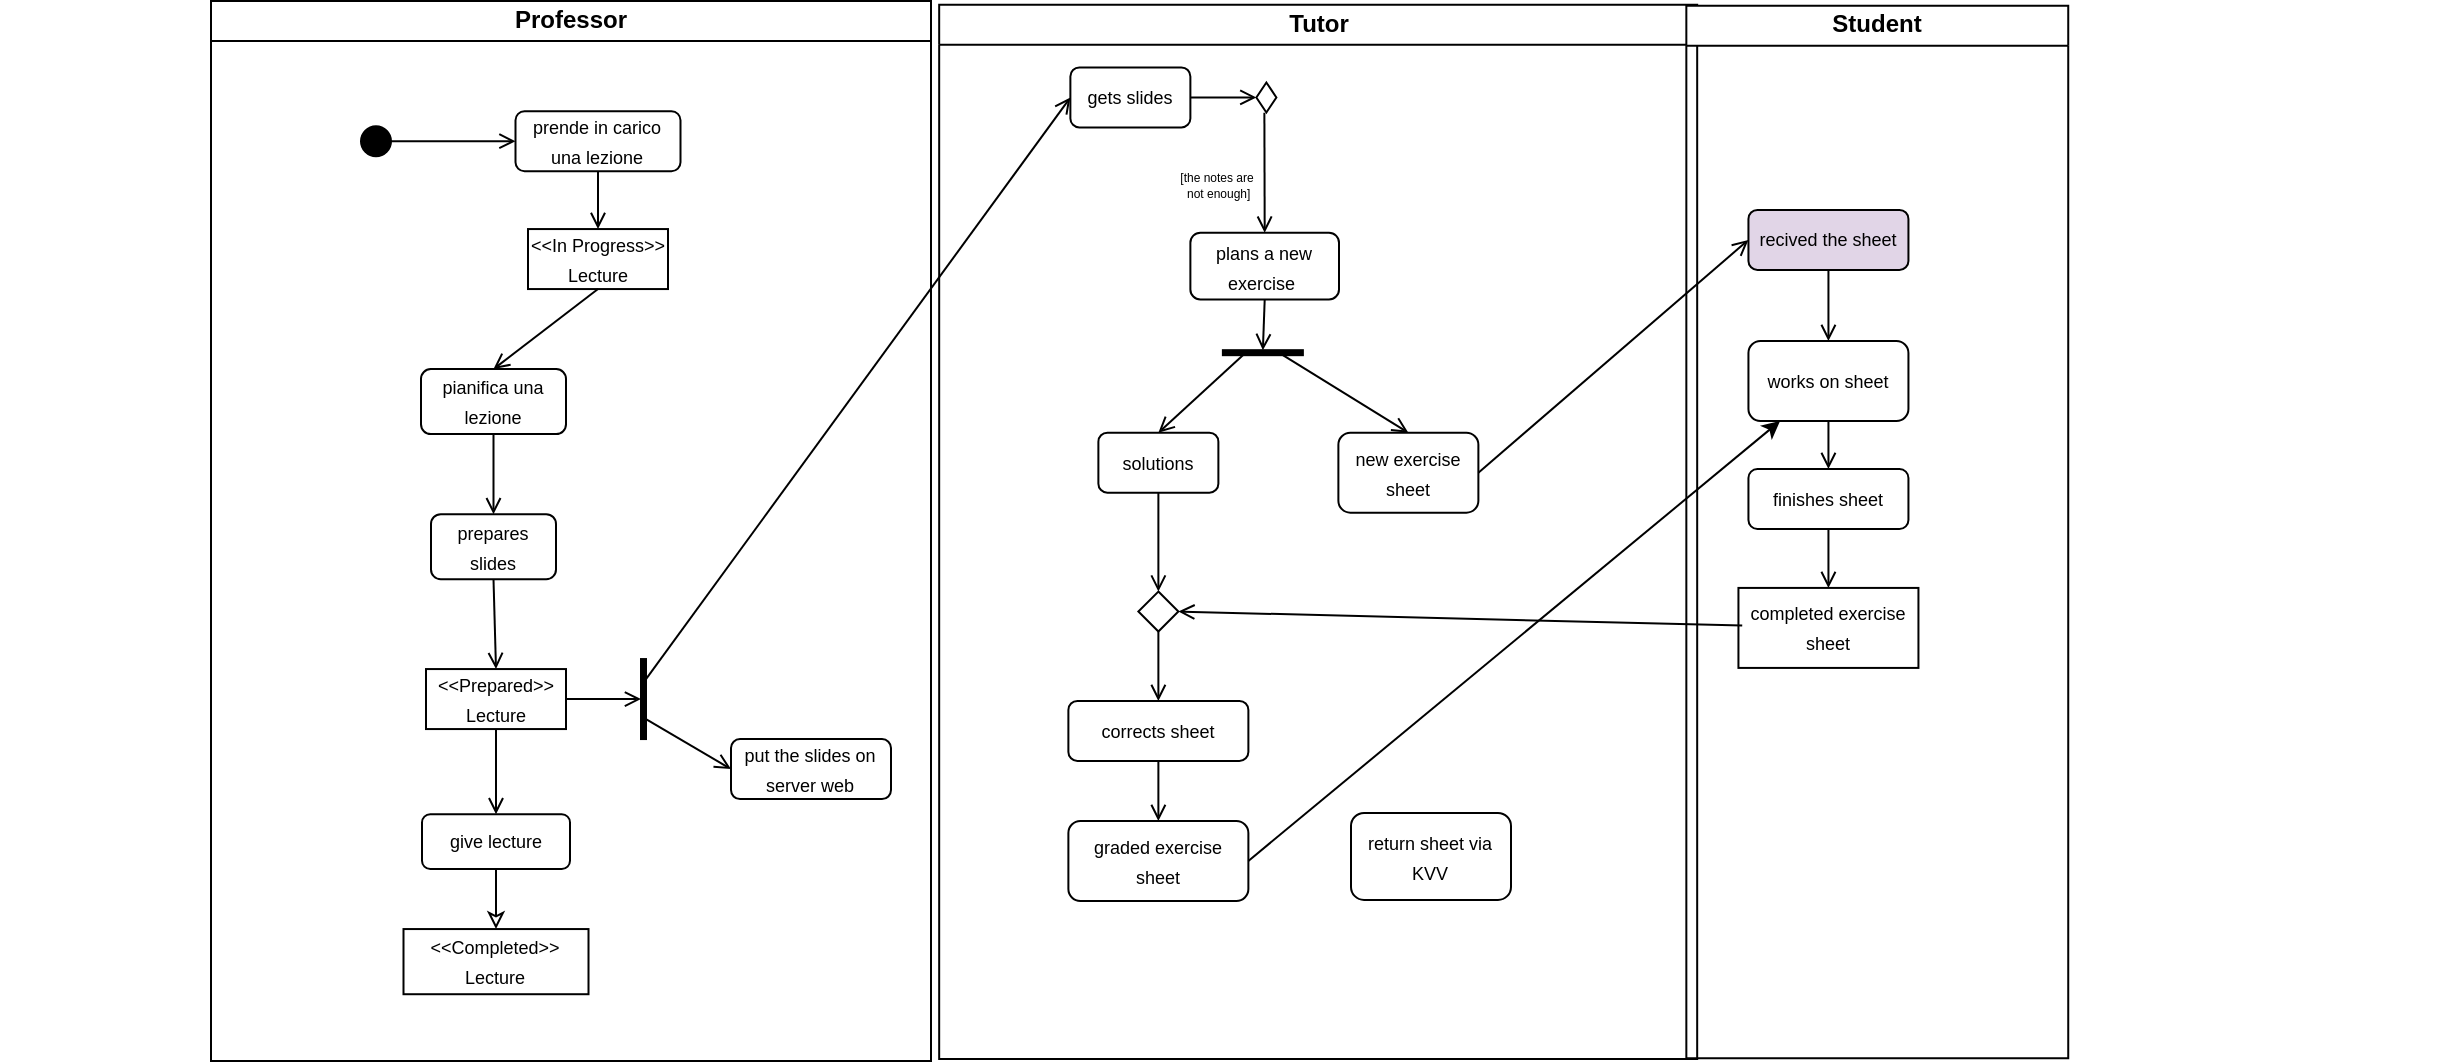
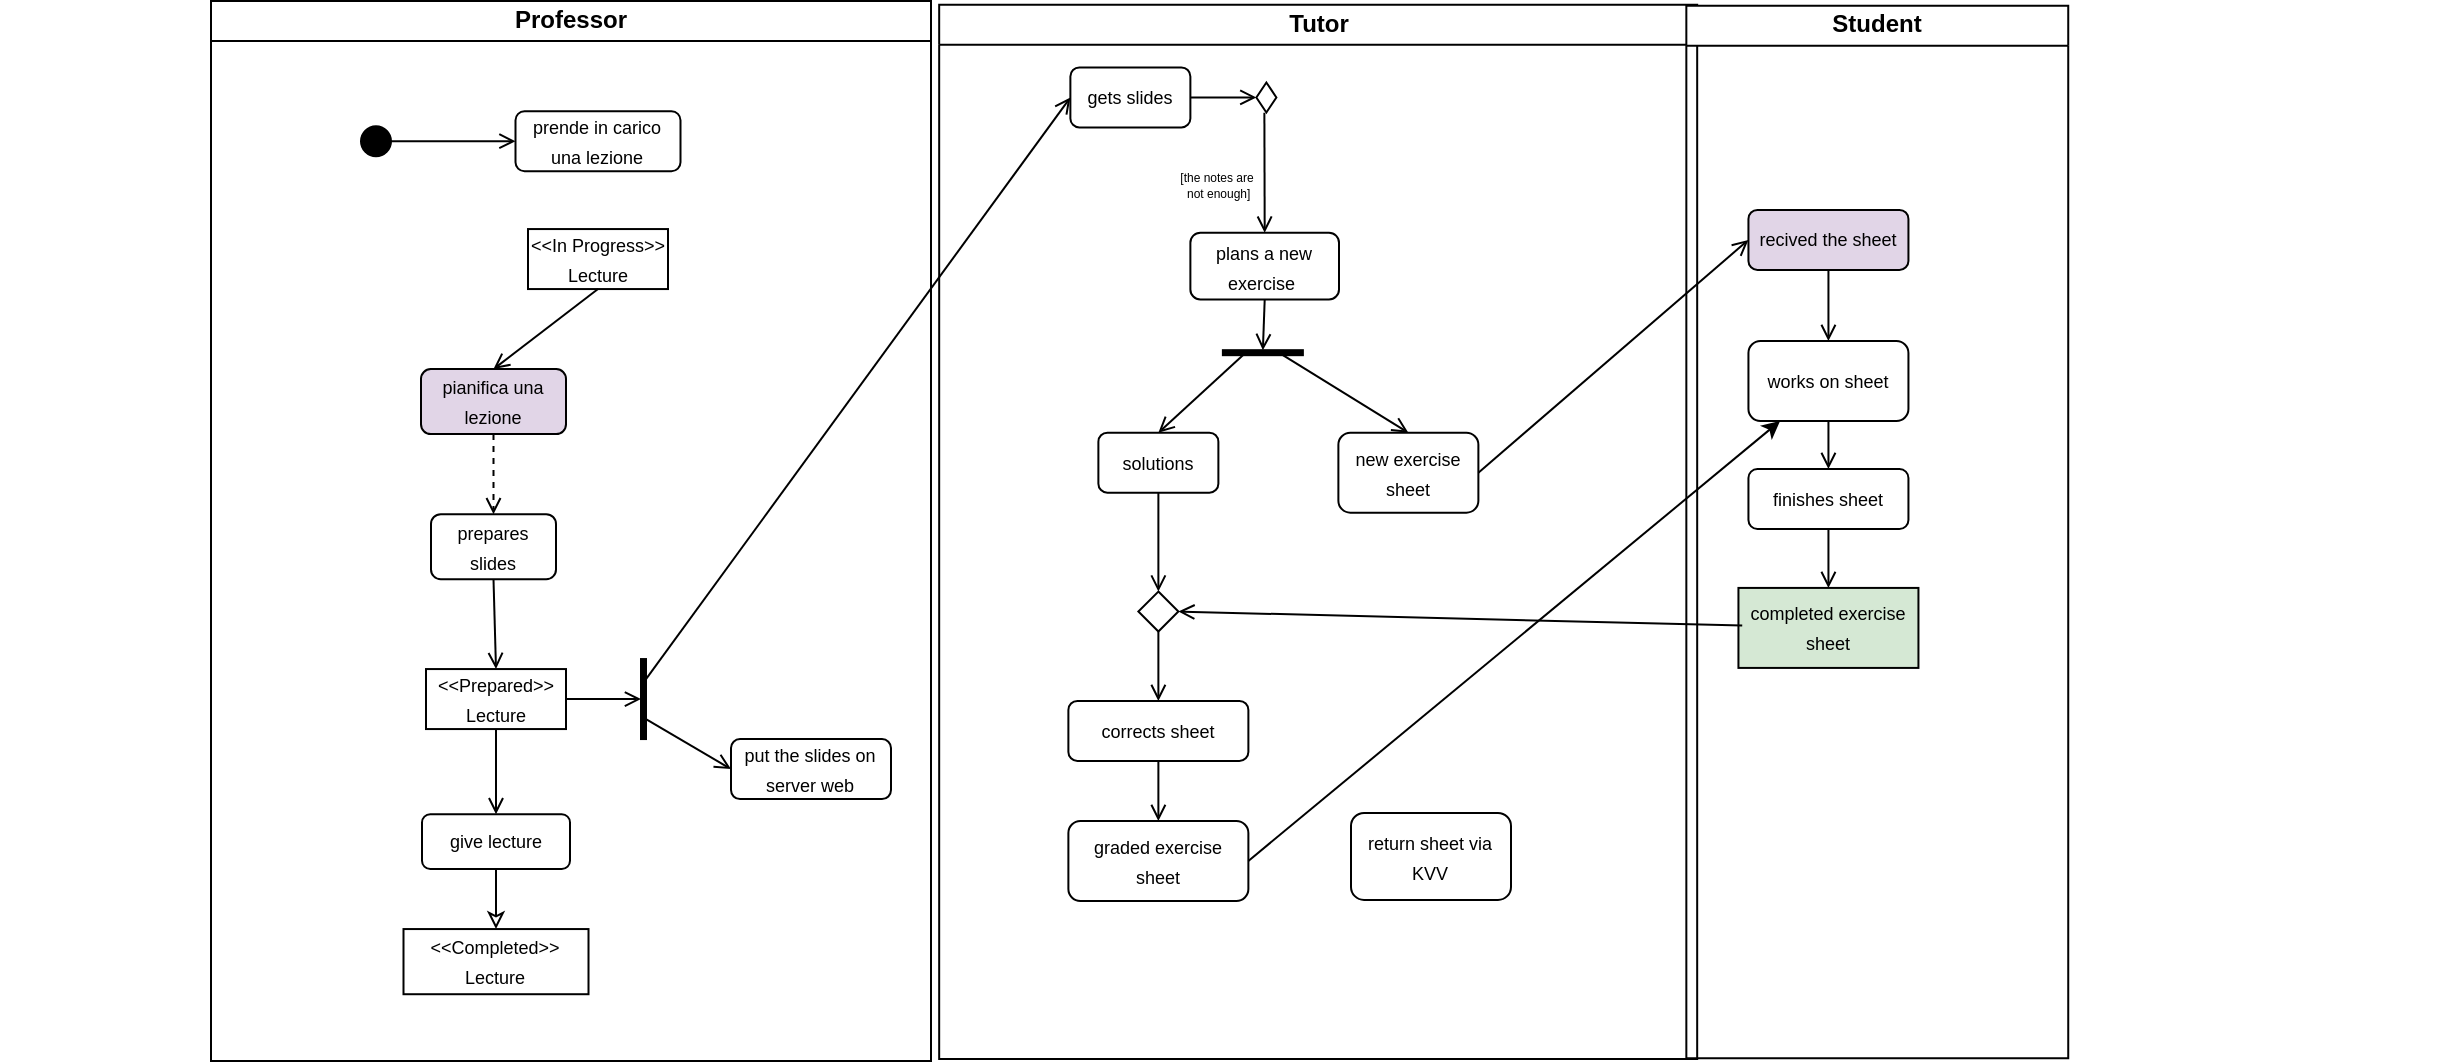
(598, 199) -> none
(494, 402) -> (494, 402)
(494, 471) -> (494, 471)
(1828, 628) -> (1828, 628)
